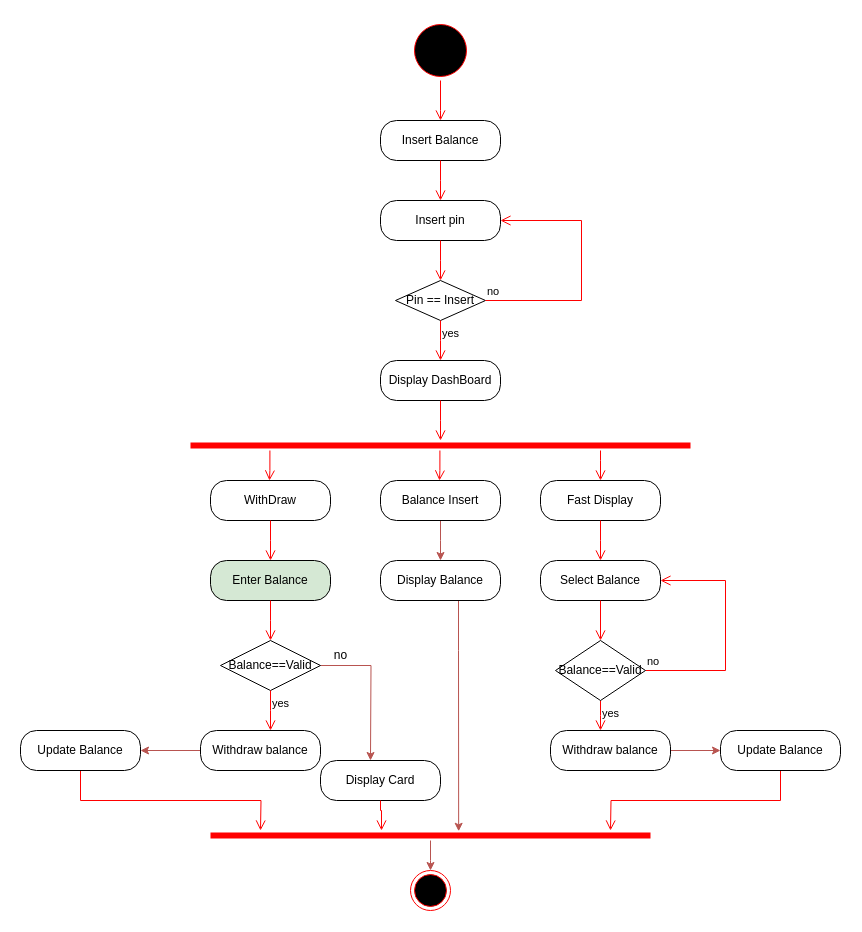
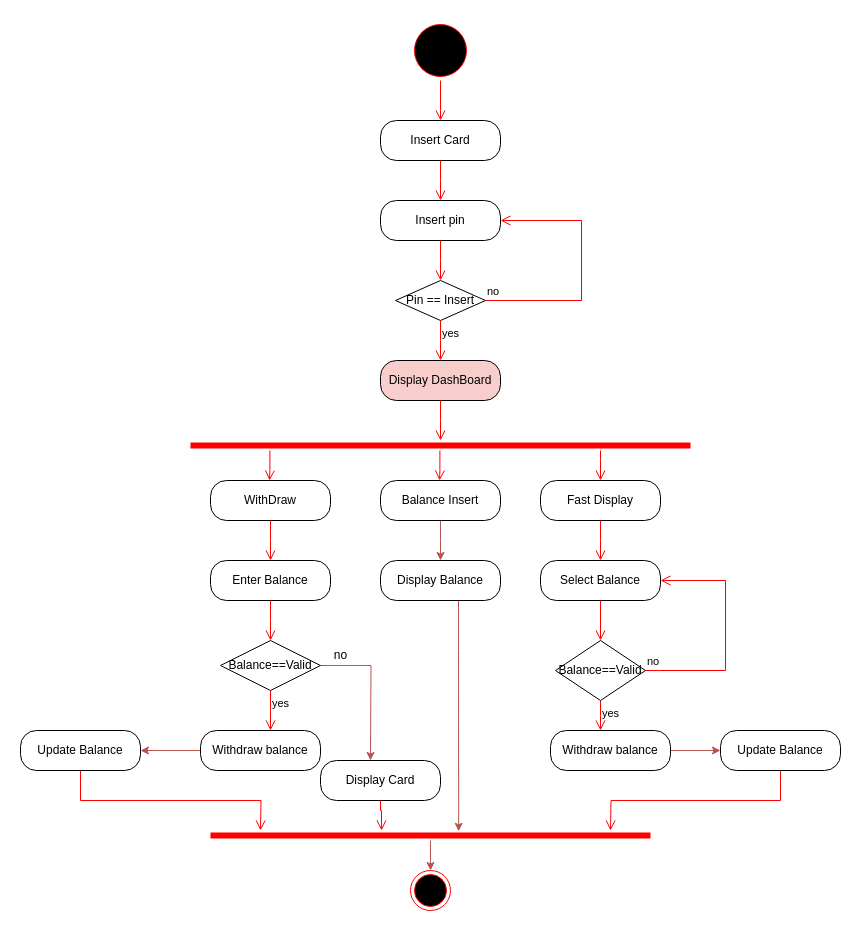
(441, 141) -> (441, 141)
(441, 381) -> (441, 381)
(271, 581) -> (271, 581)
